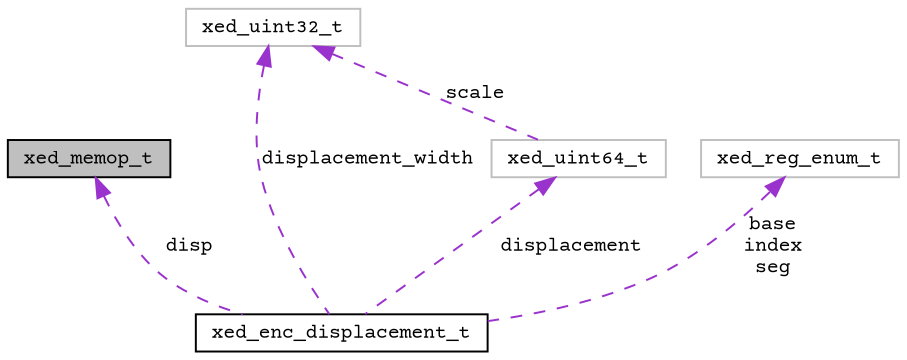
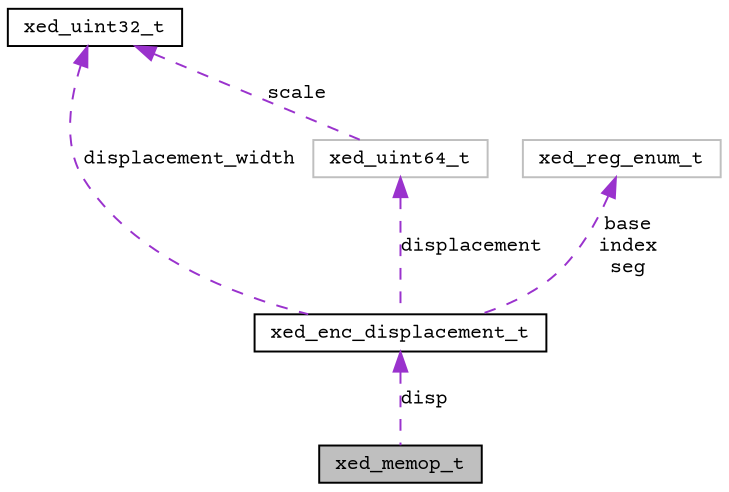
(273, 27) -> (95, 27)
(159, 272) -> (400, 409)
